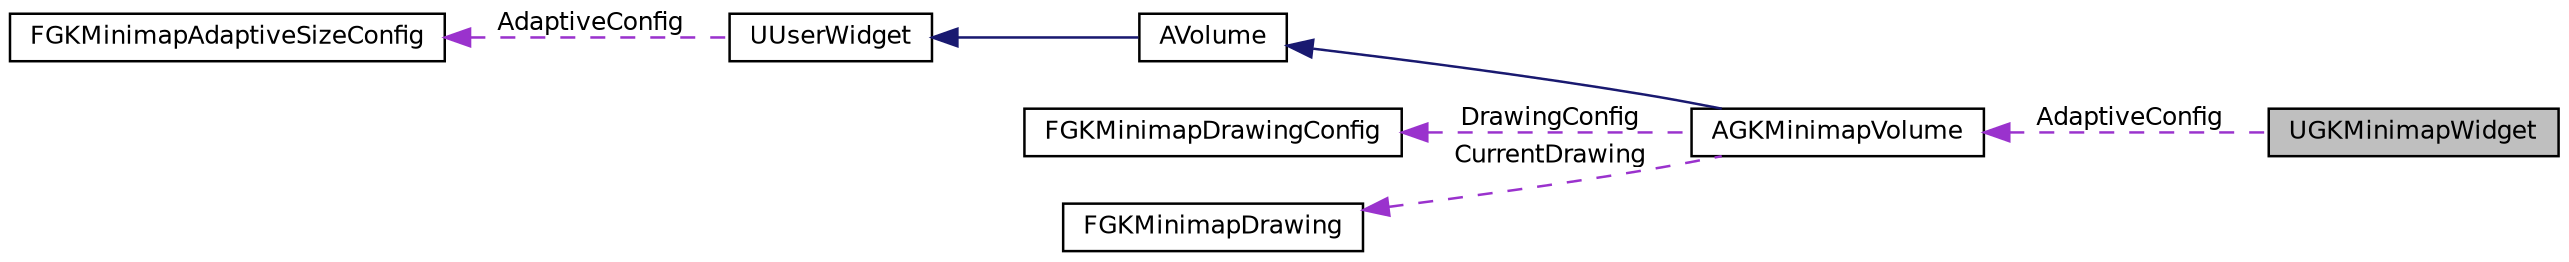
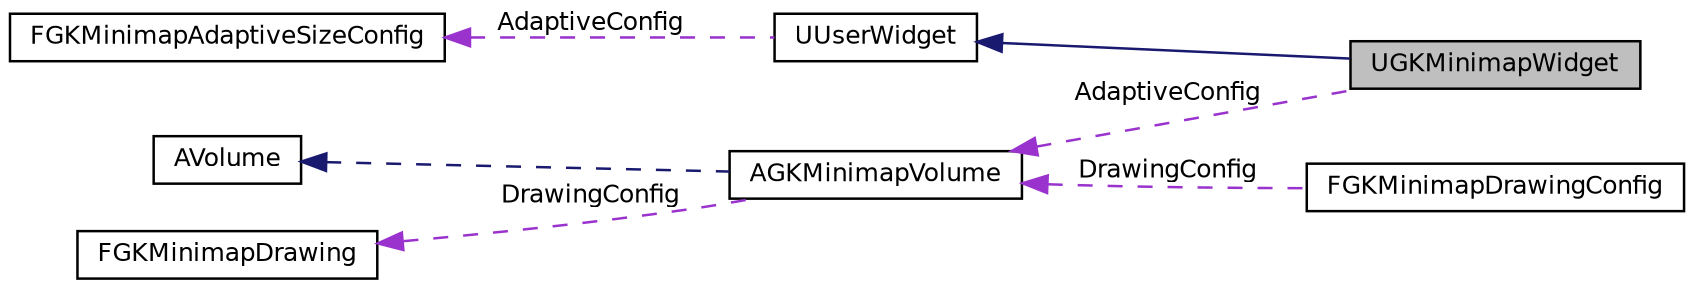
(1048, 37) -> (1176, 51)
(1518, 75) -> (528, 167)
(1559, 132) -> (1177, 187)
(1547, 156) -> (587, 196)
